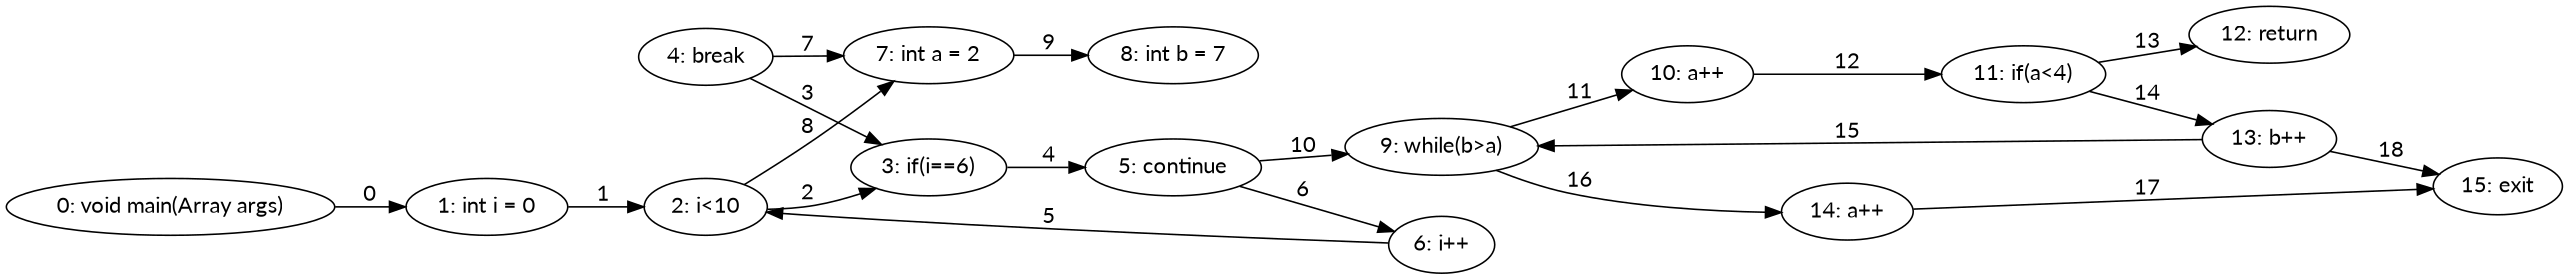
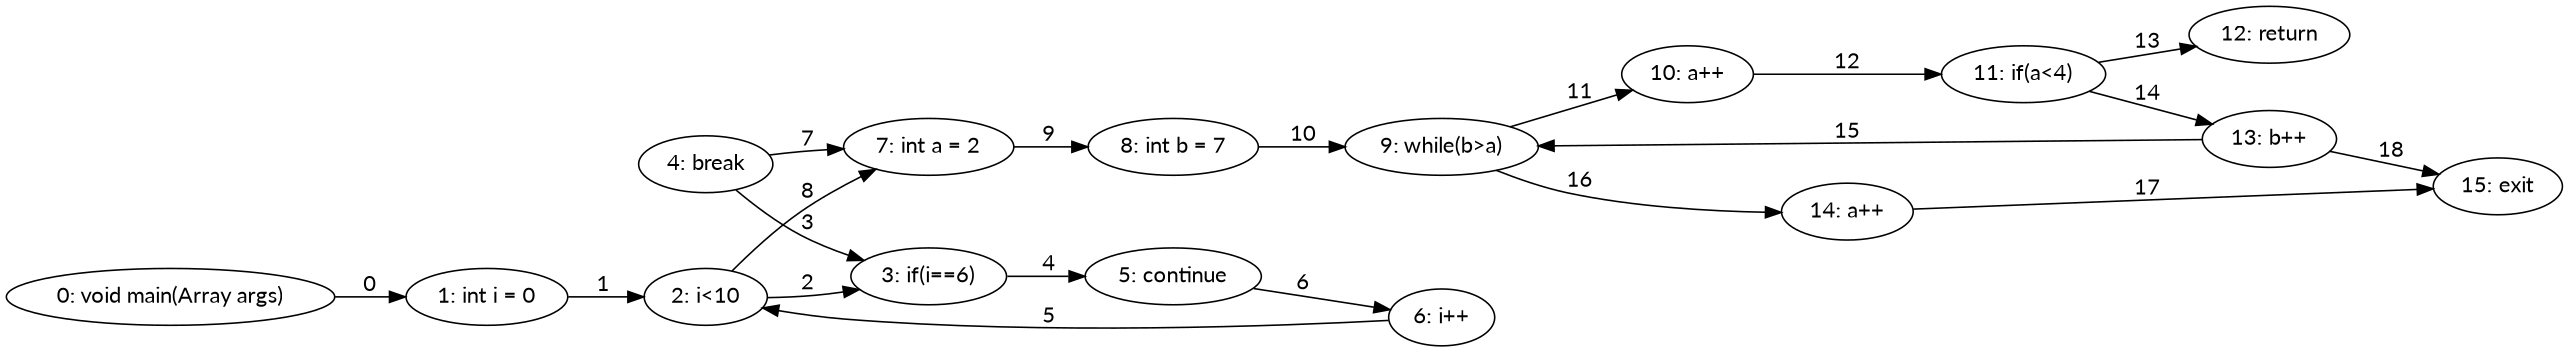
(1296, 158) -> (1294, 147)
